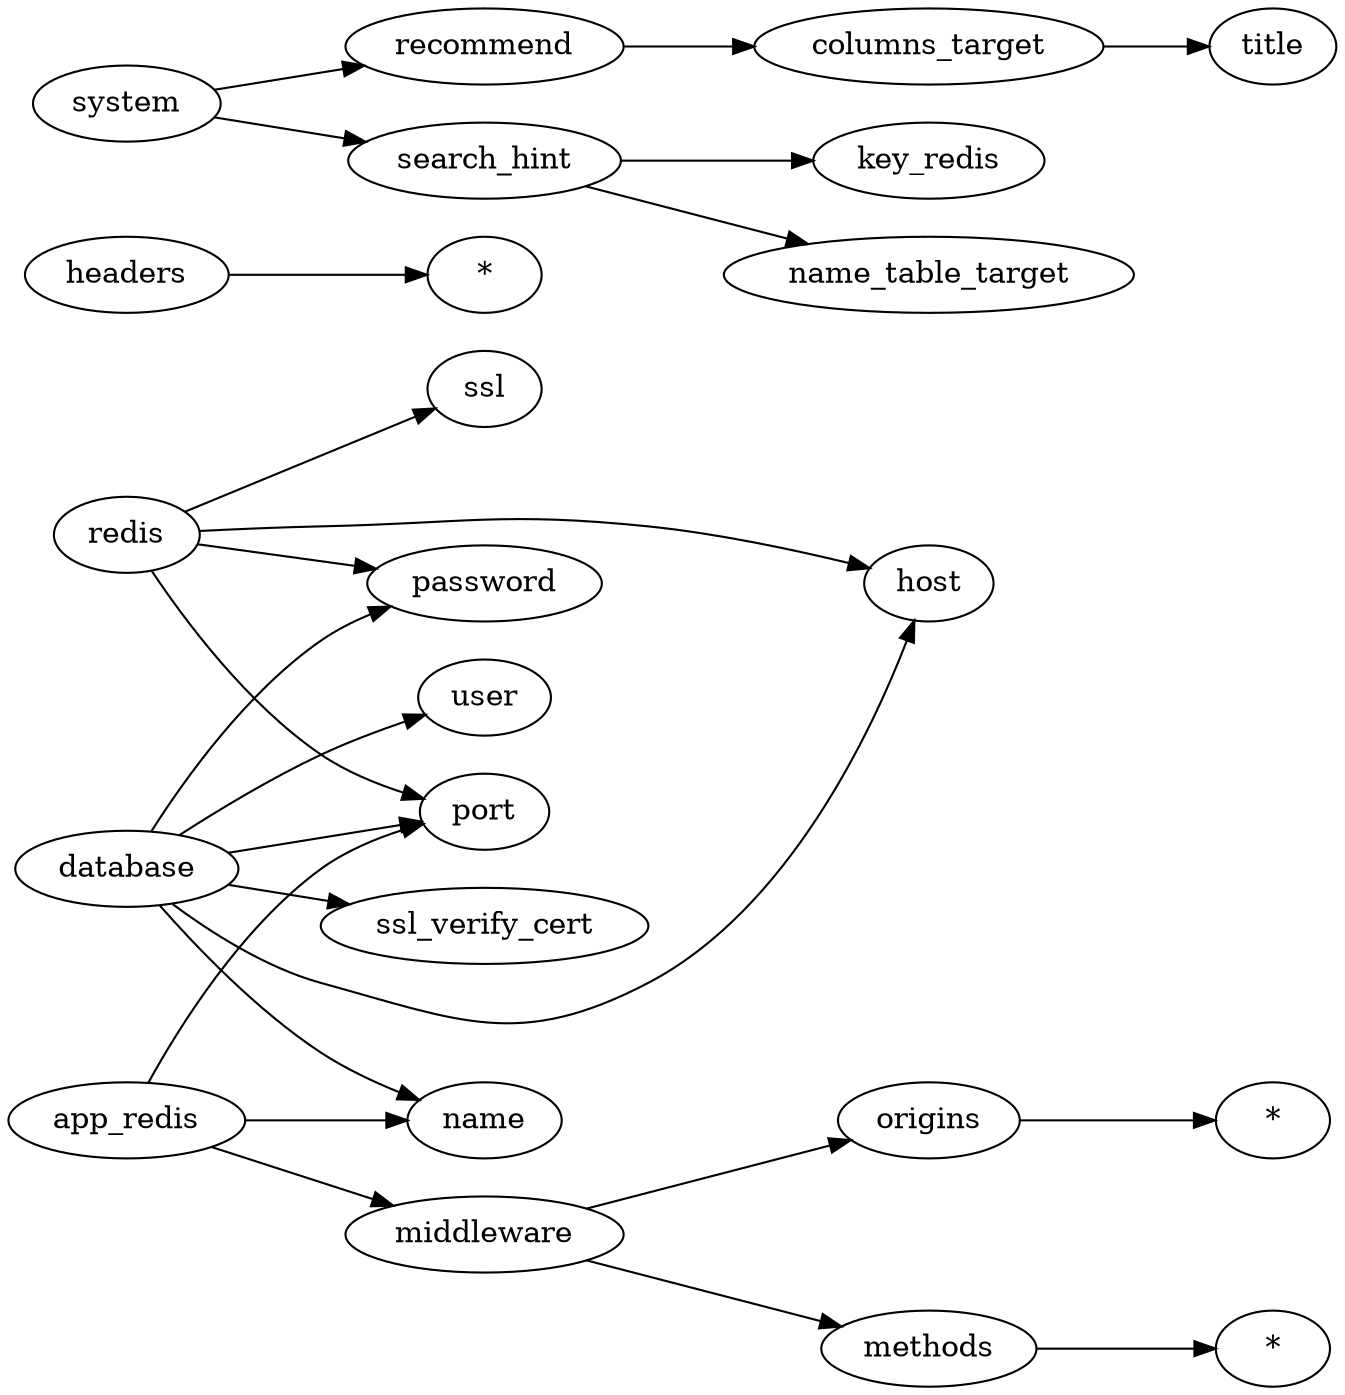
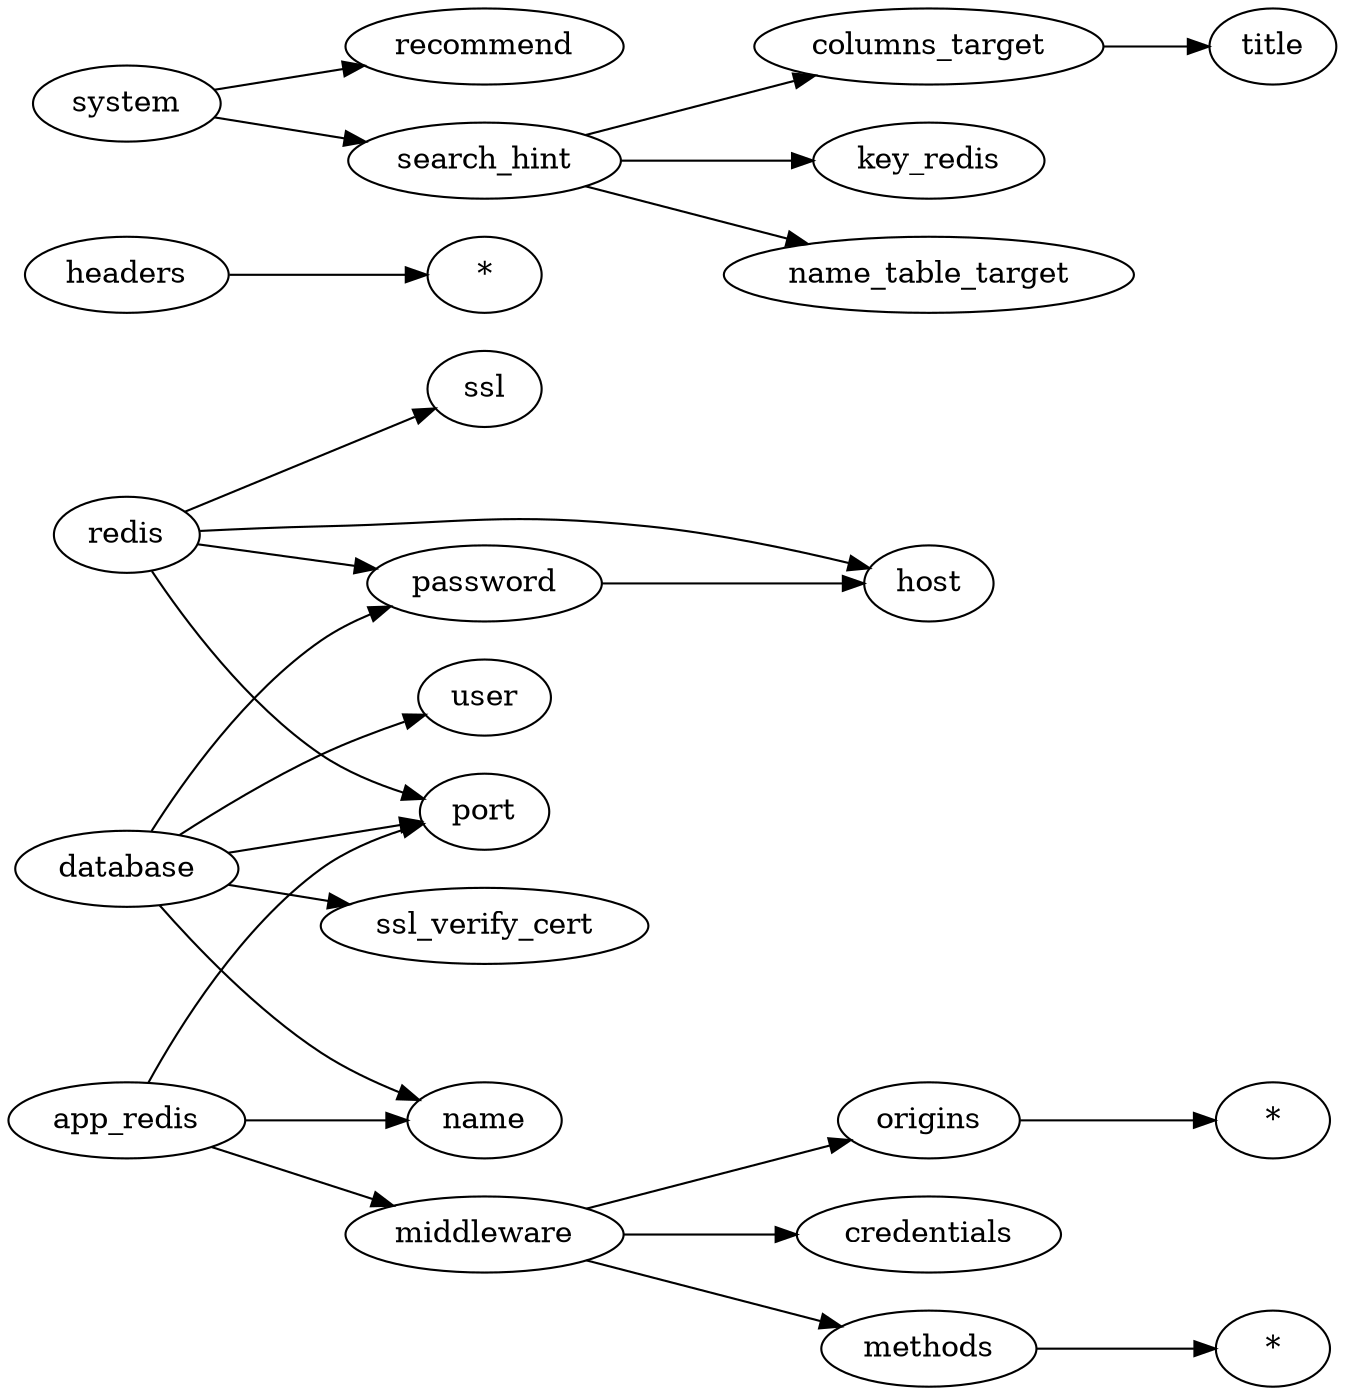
(678, 47) -> (690, 108)
(616, 998) -> (722, 583)
none -> (929, 1235)
